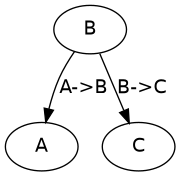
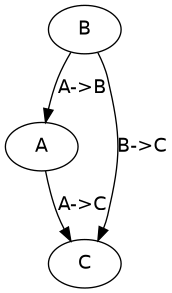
none -> (53, 201)
